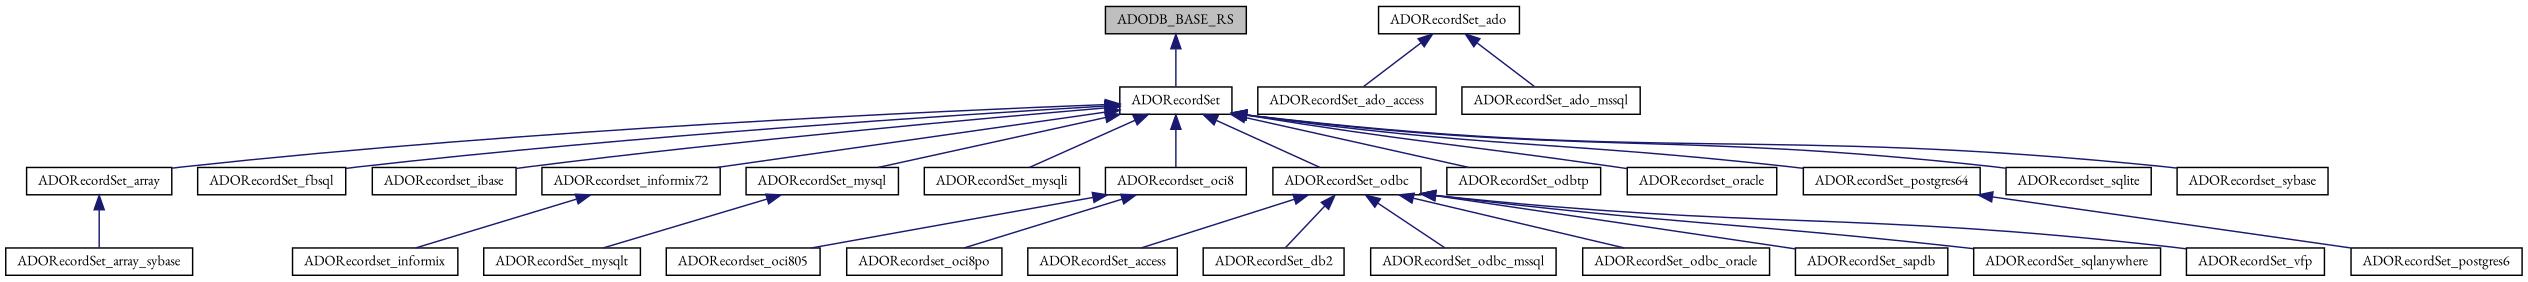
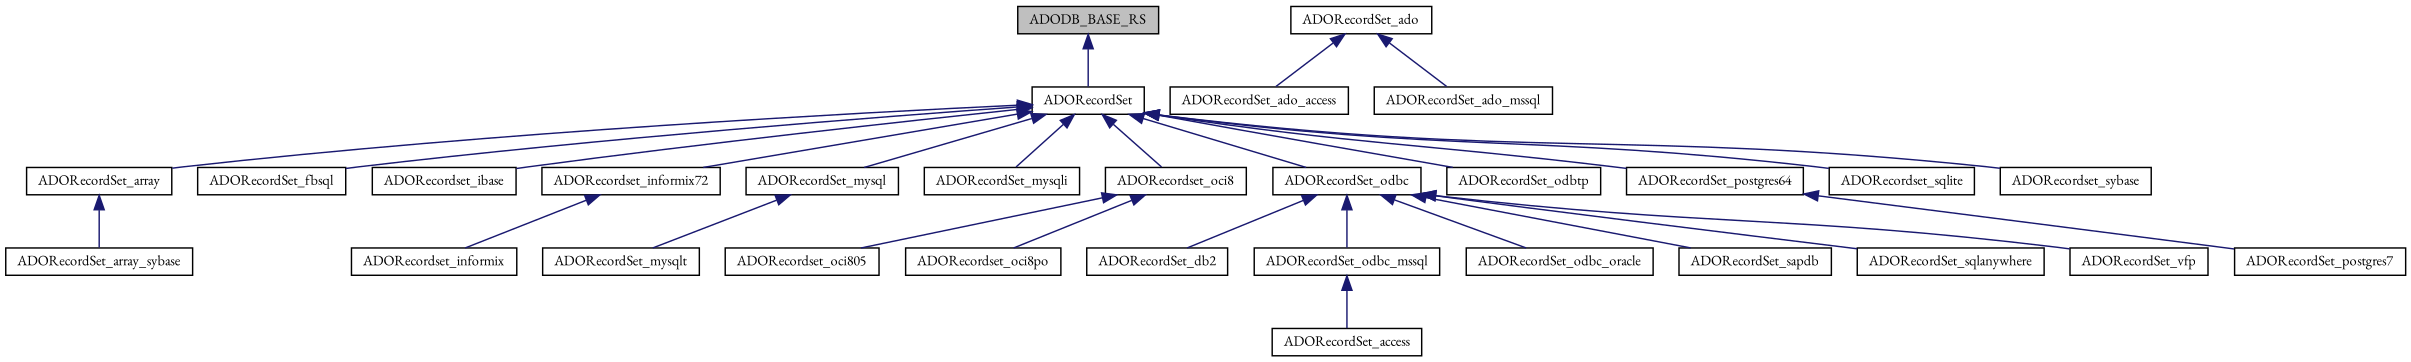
(1702, 181) -> none
(1218, 224) -> (1347, 309)
(2437, 262) -> (2320, 262)
